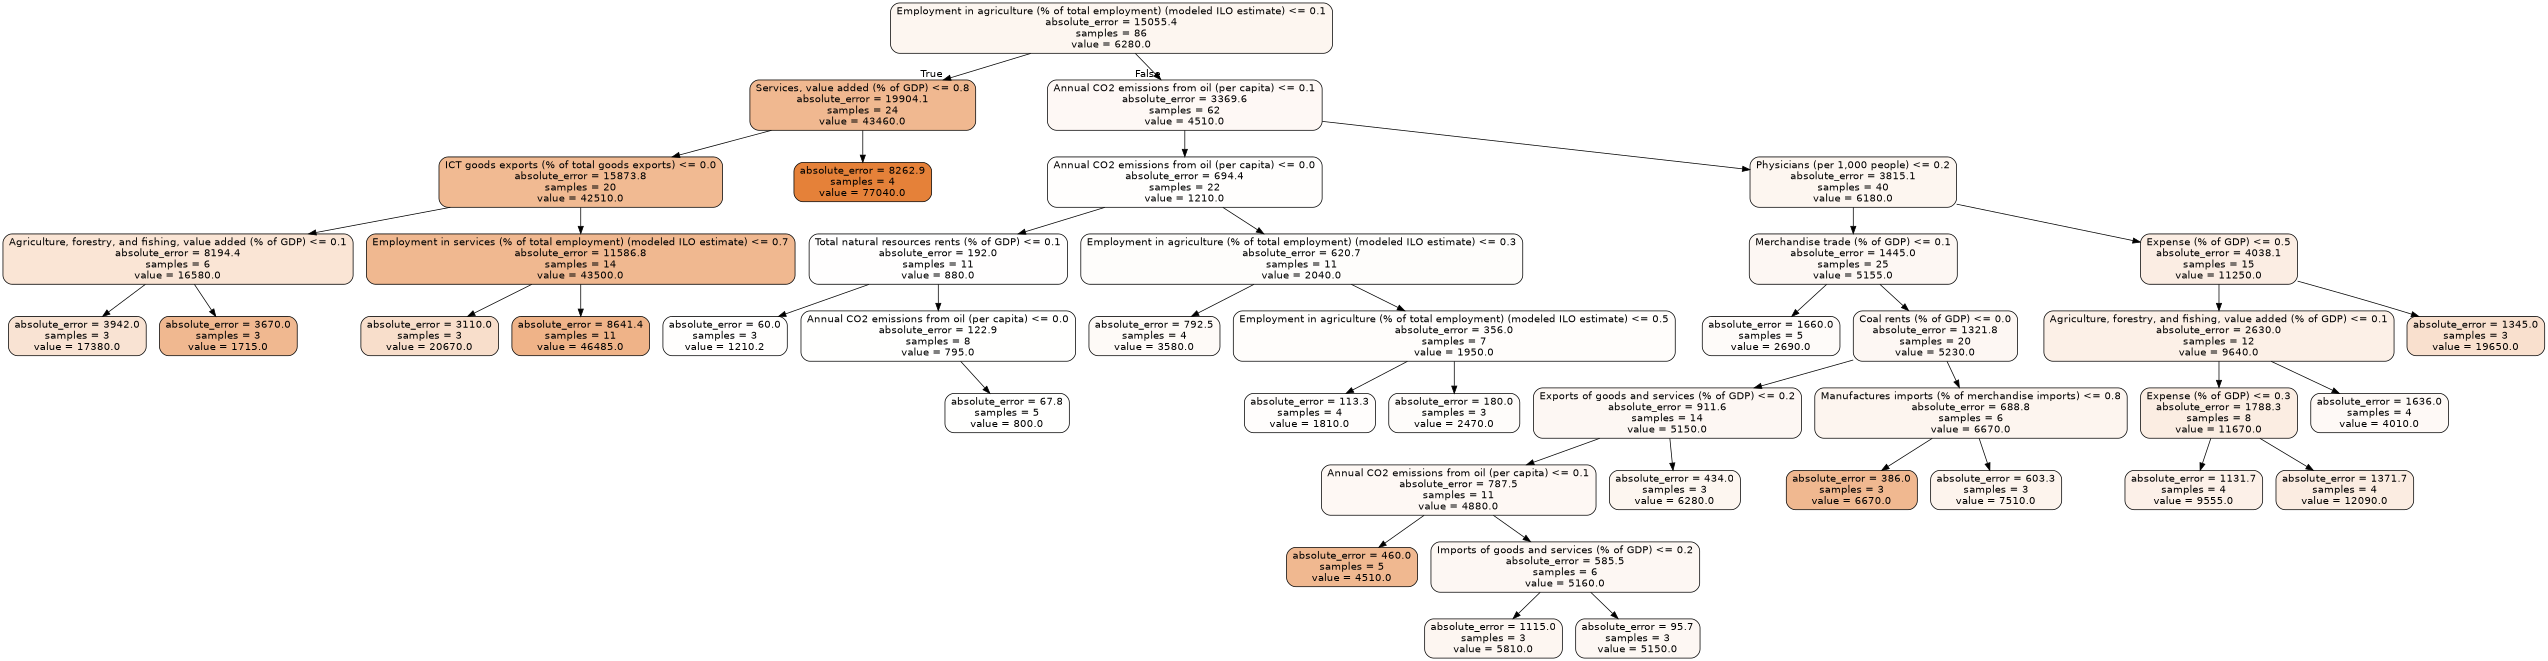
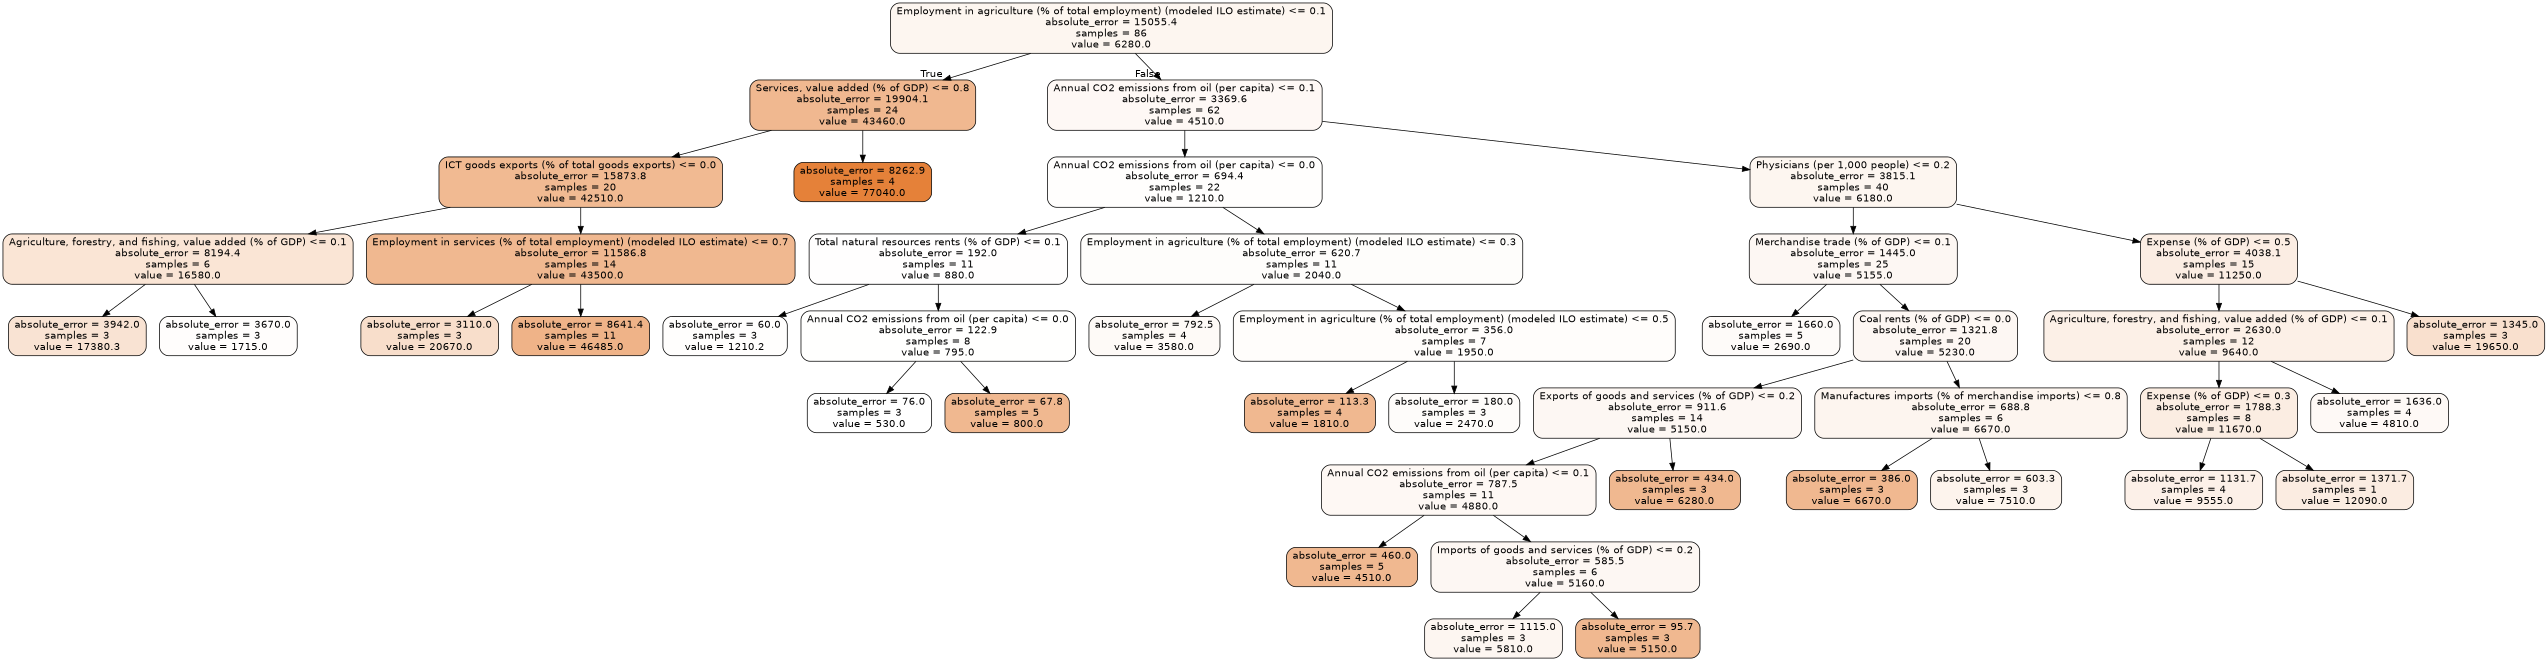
(77, 336) -> (77, 336)
(228, 336) -> (228, 336)
none -> (869, 413)
(1007, 413) -> (1007, 413)
(1310, 413) -> (1310, 413)
(2380, 413) -> (2380, 413)
(1675, 490) -> (1675, 490)
(2345, 490) -> (2345, 490)
(1638, 638) -> (1638, 638)
